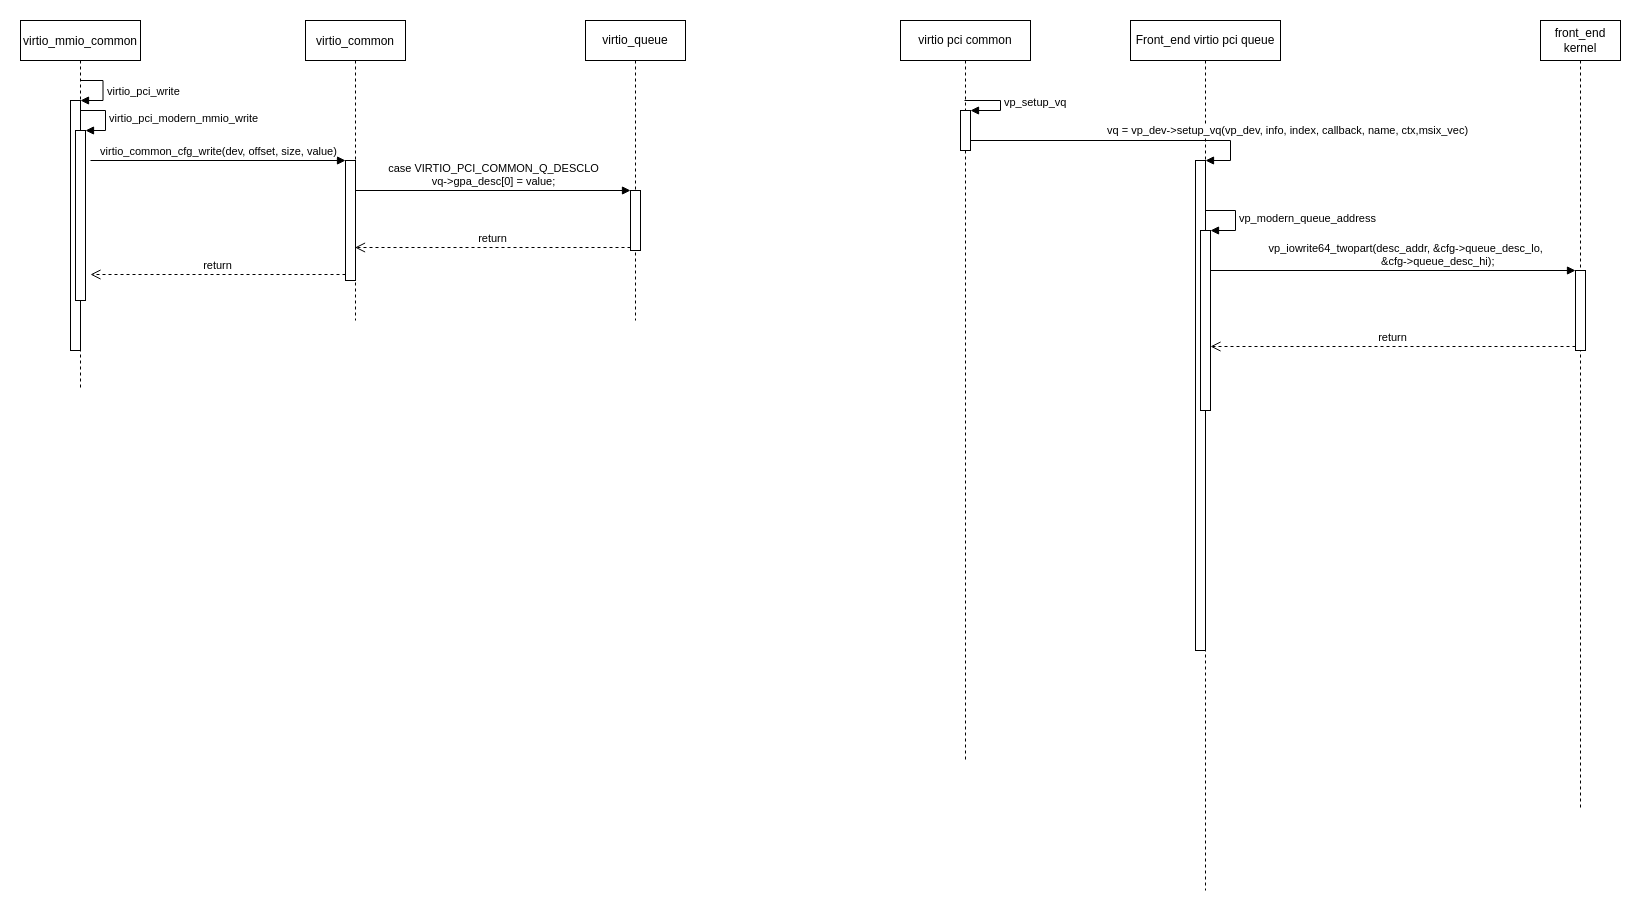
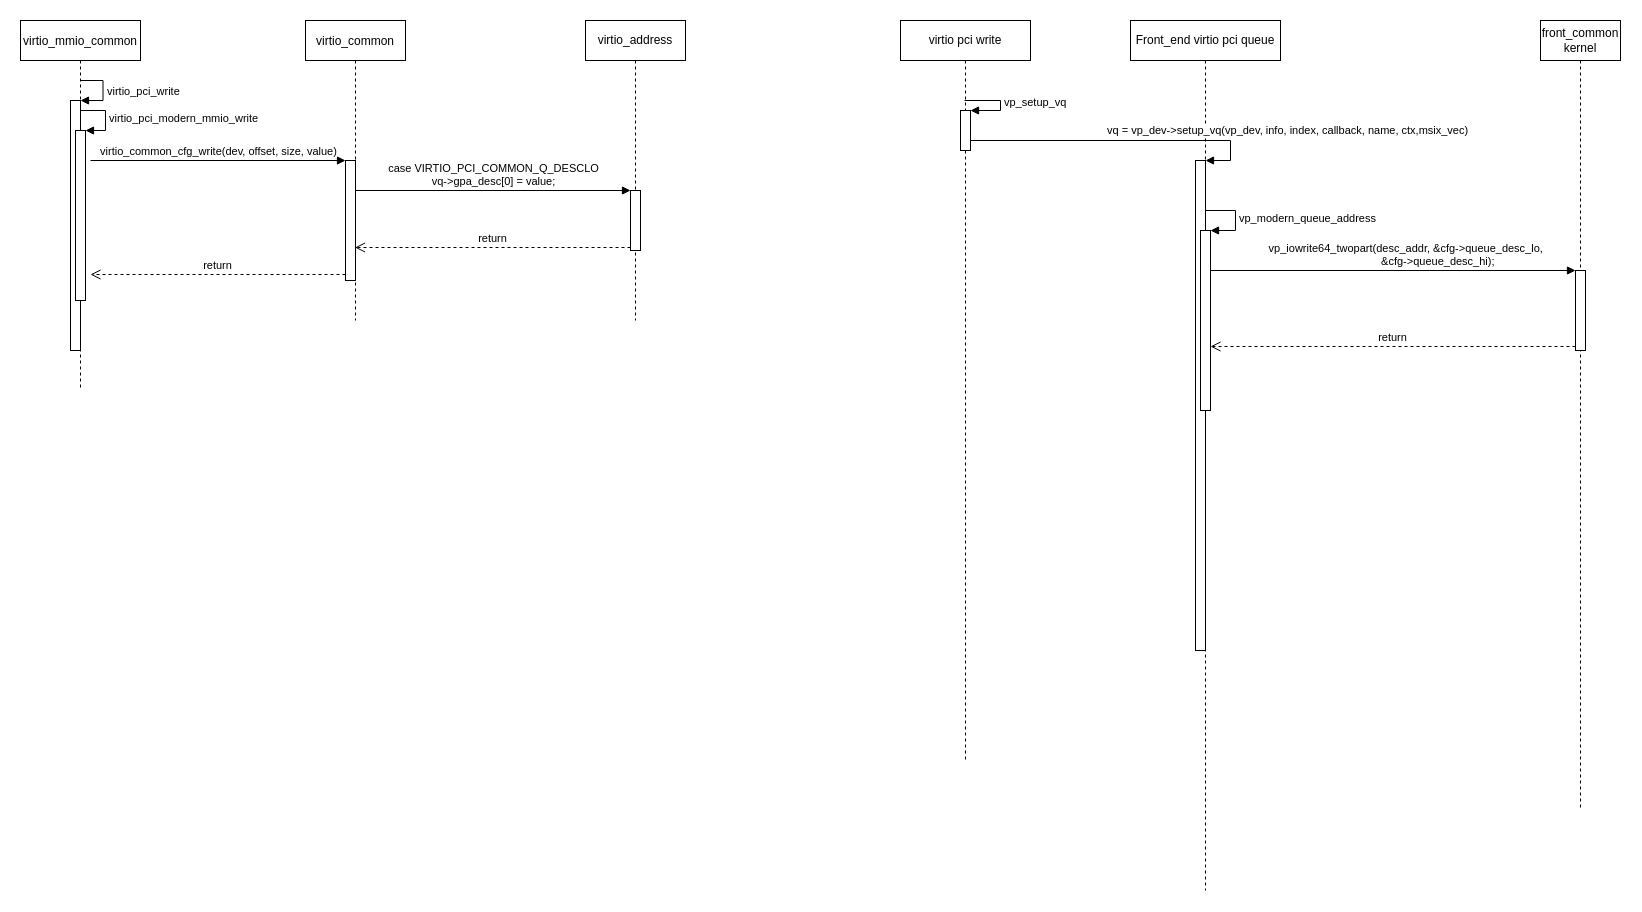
(636, 41) -> (636, 41)
(966, 41) -> (966, 41)
(1581, 41) -> (1581, 41)
